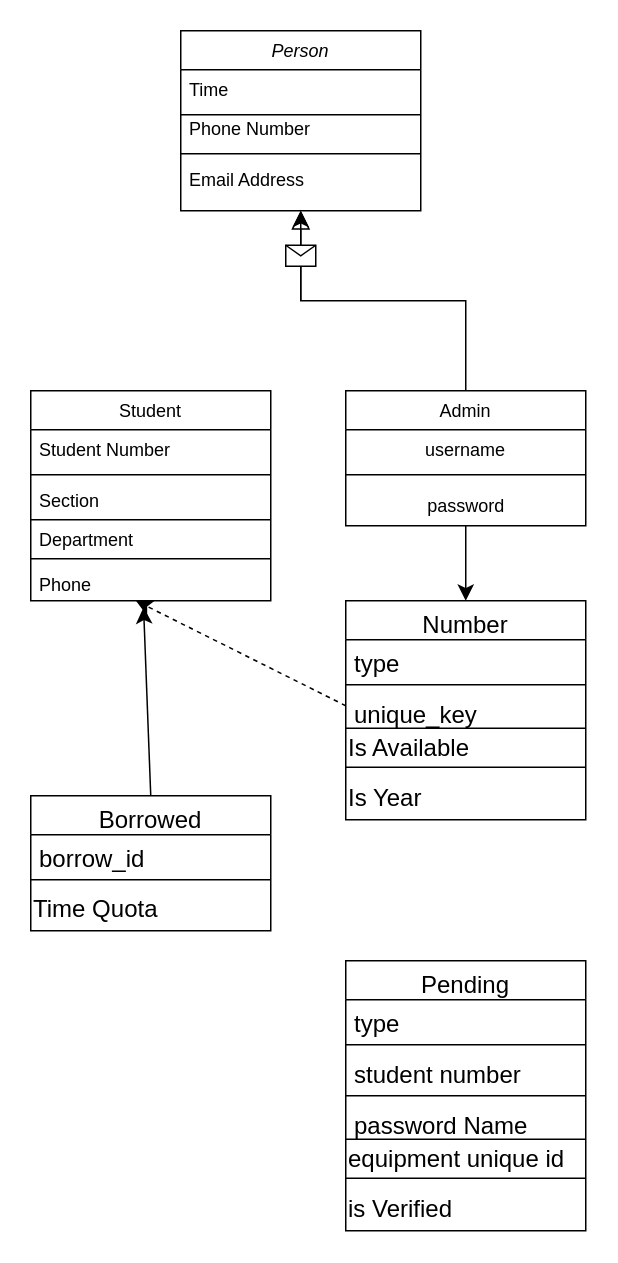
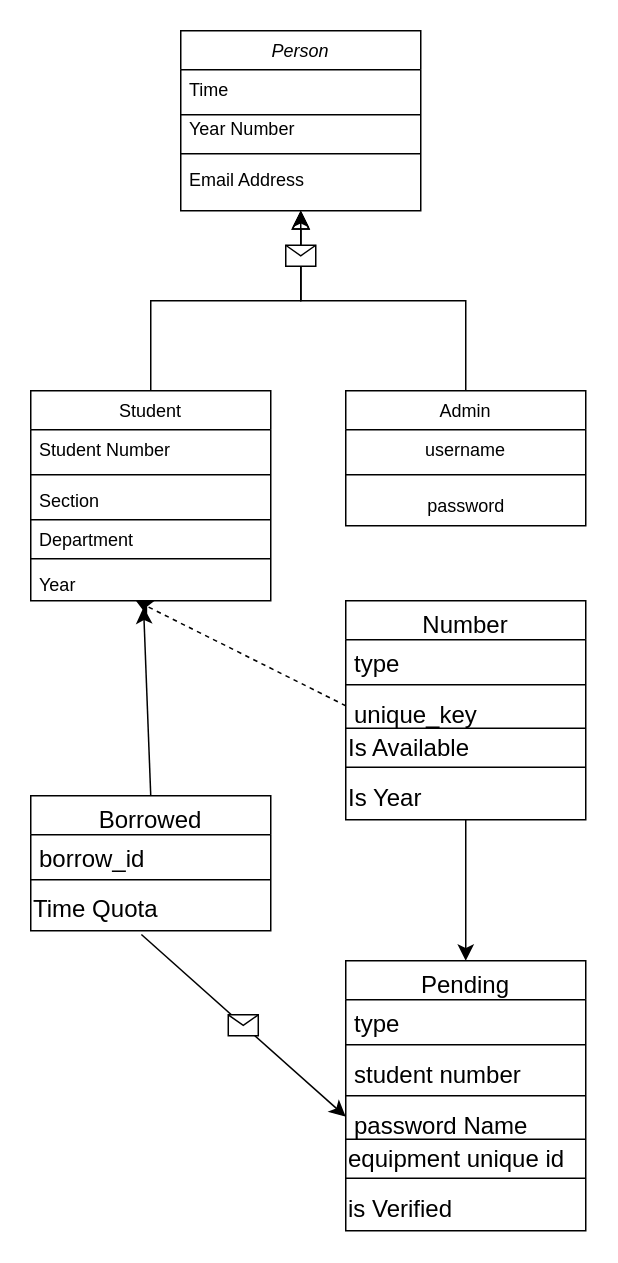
(247, 129) -> (242, 129)
none -> (180, 301)
(466, 559) -> none
(64, 585) -> (59, 585)
none -> (466, 886)
none -> (186, 974)
